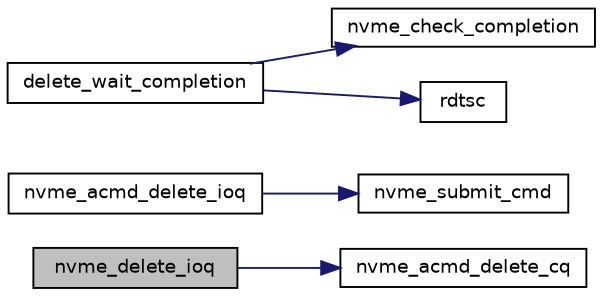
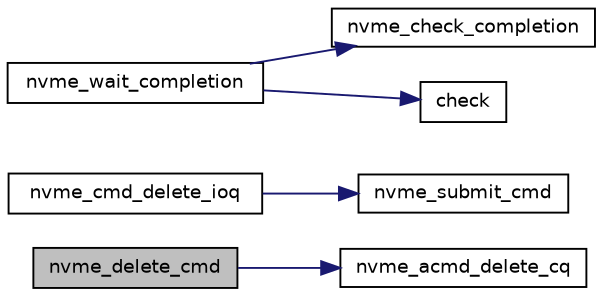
(135, 83) -> (135, 83)
(463, 102) -> (463, 102)
(135, 194) -> (135, 194)
(135, 268) -> (135, 268)
